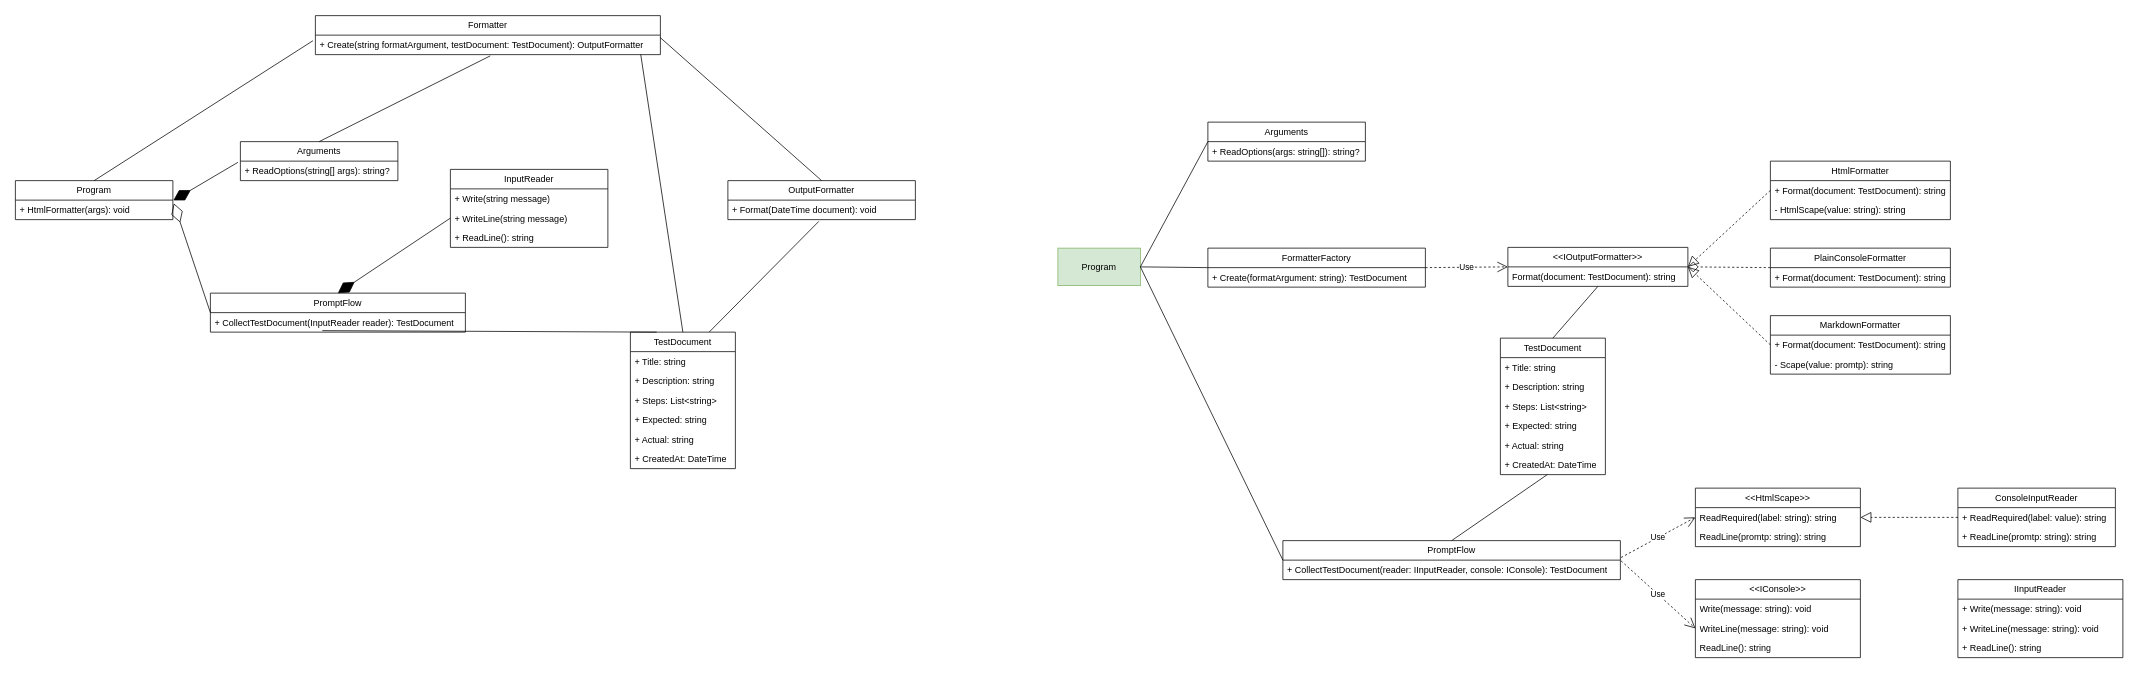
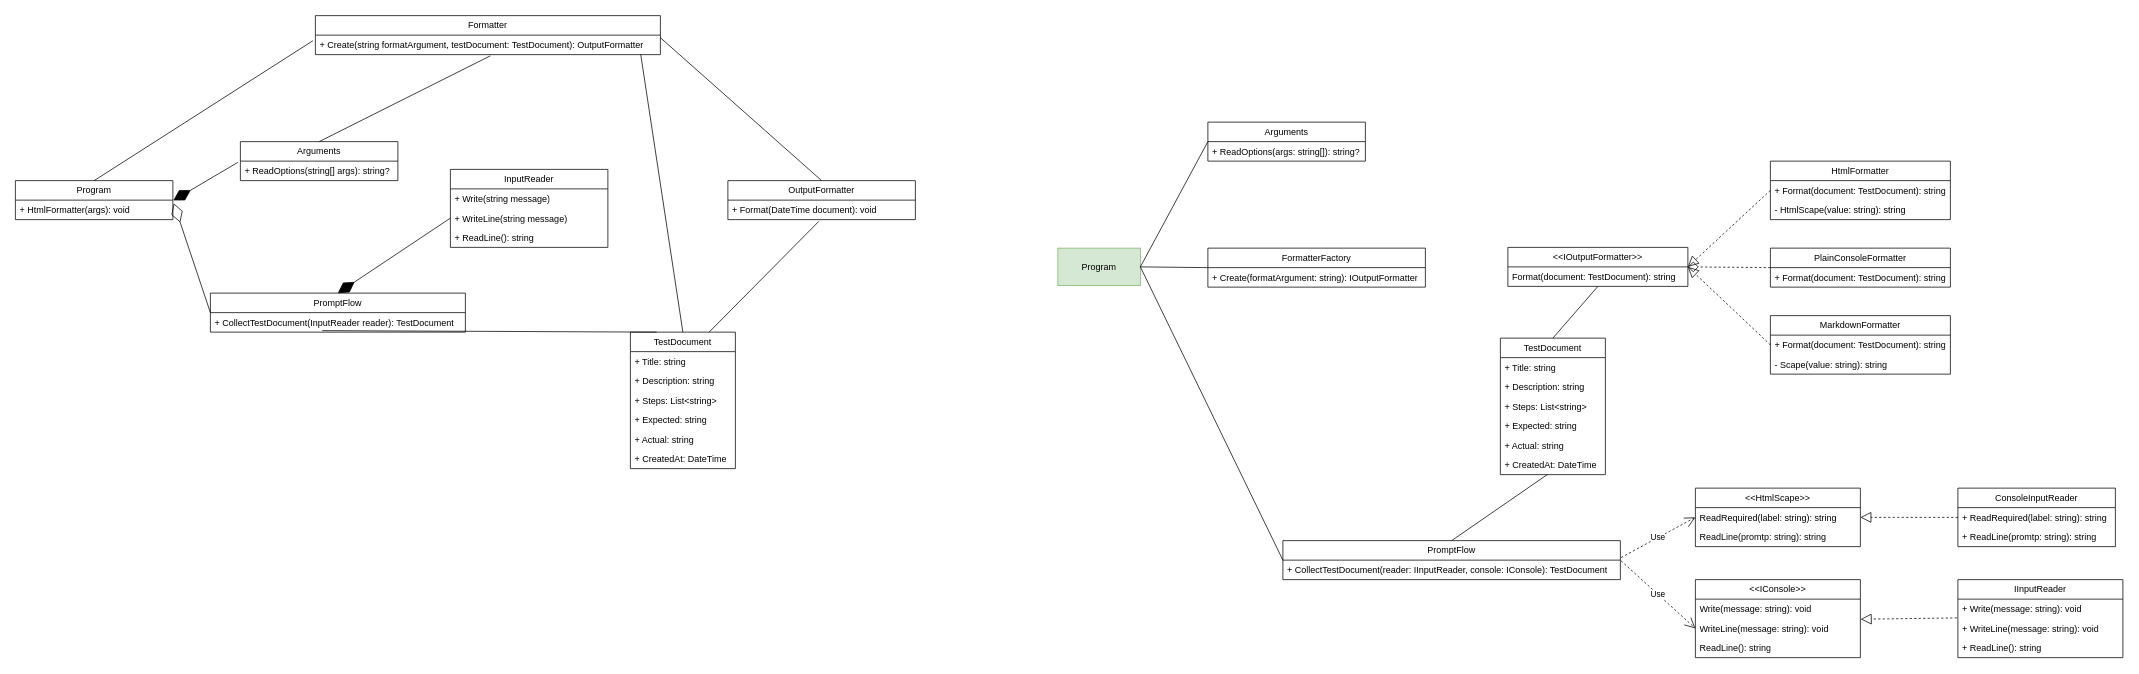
(1467, 267) -> none
(1317, 283) -> (1317, 283)
(1842, 365) -> (1841, 365)
(2037, 523) -> (2037, 523)
none -> (1915, 618)
